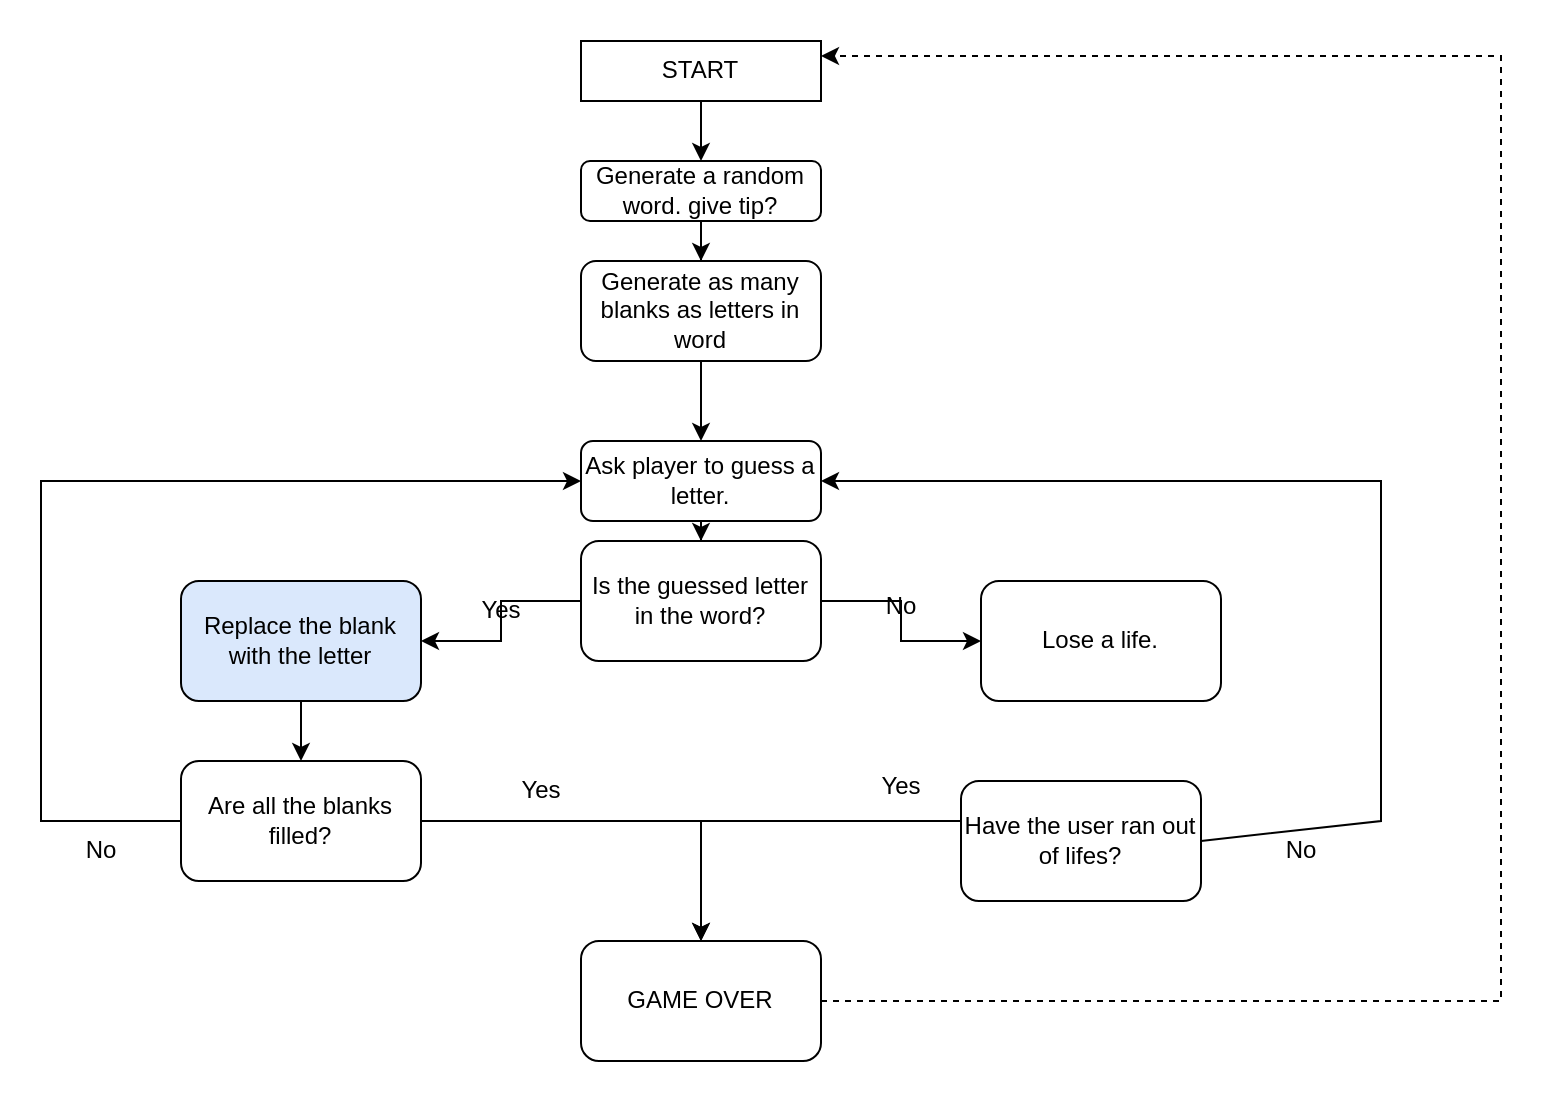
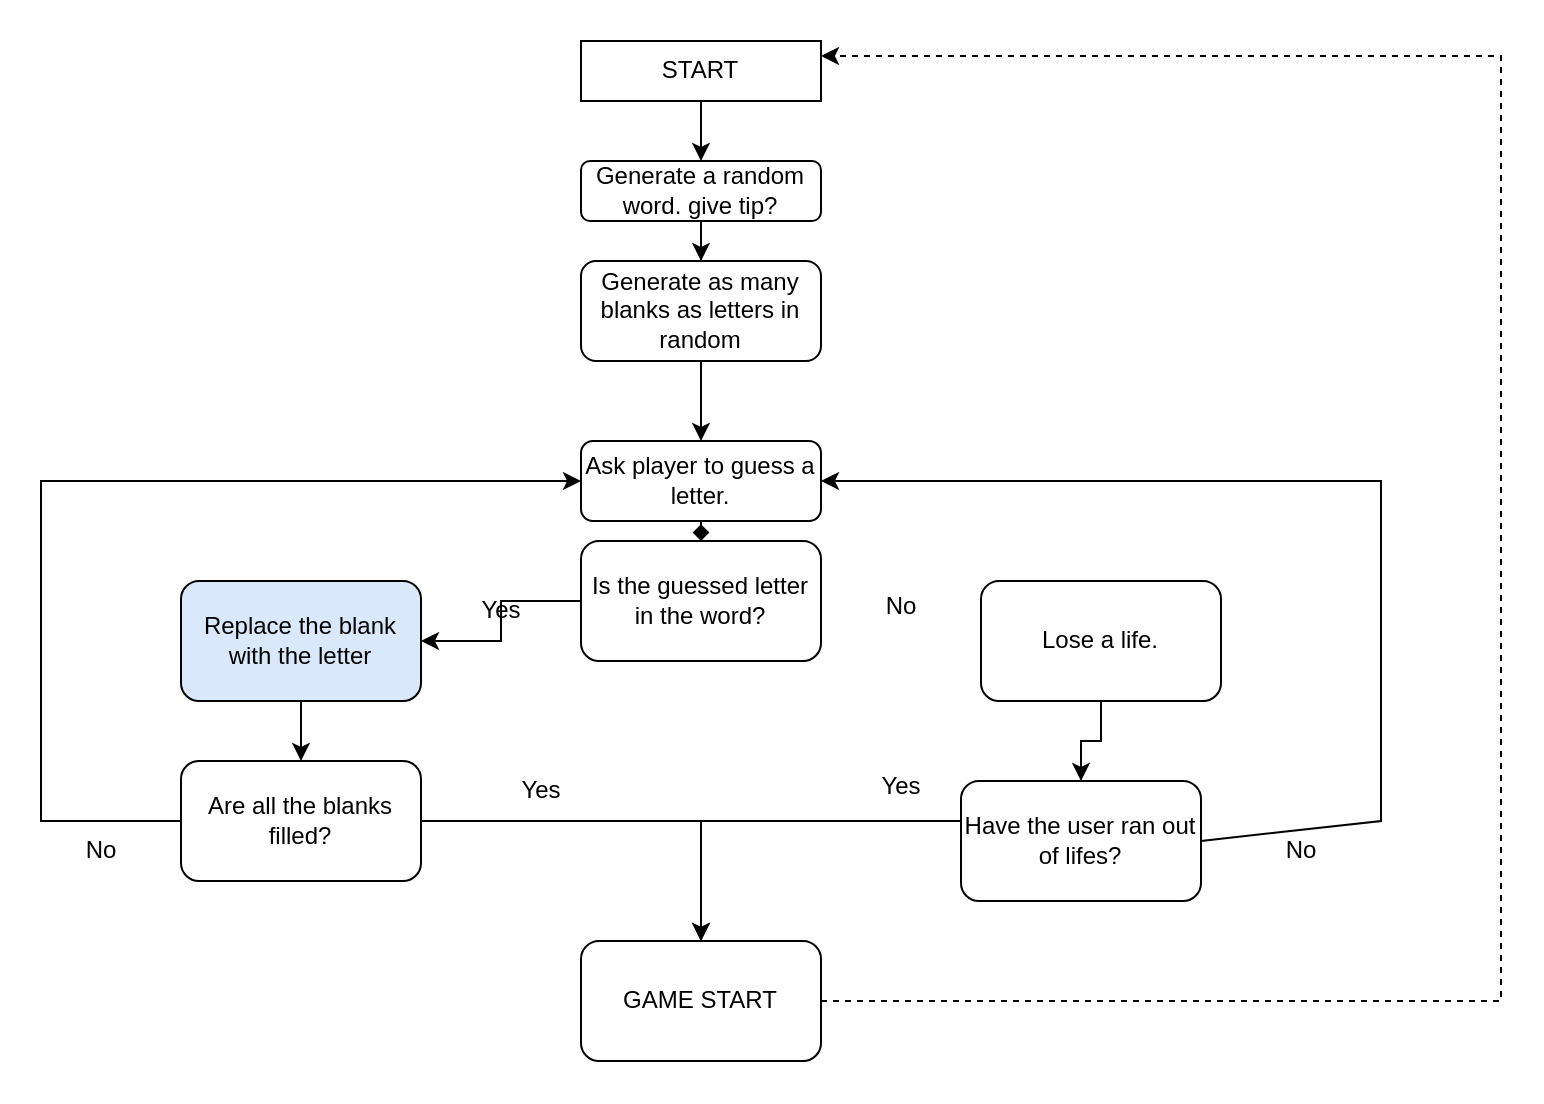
(701, 311) -> (701, 311)
(701, 526) -> (701, 525)
(901, 614) -> none
none -> (1098, 741)
(701, 1001) -> (701, 1001)
